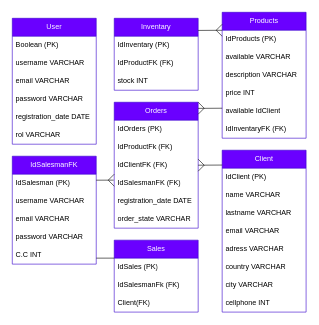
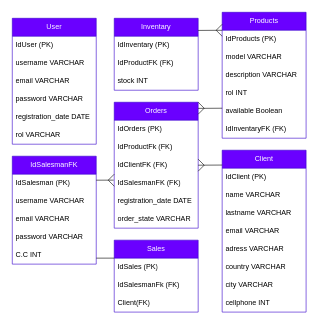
(38, 45) -> (37, 45)
(256, 57) -> (250, 57)
(242, 93) -> (238, 93)
(257, 111) -> (255, 111)
